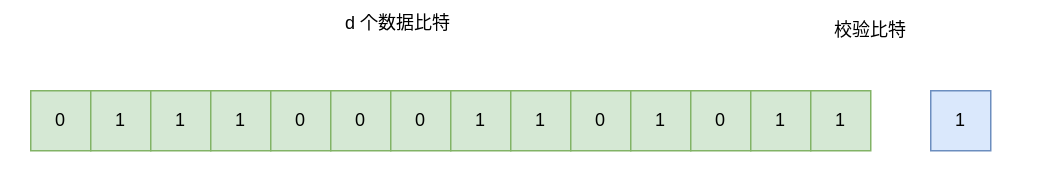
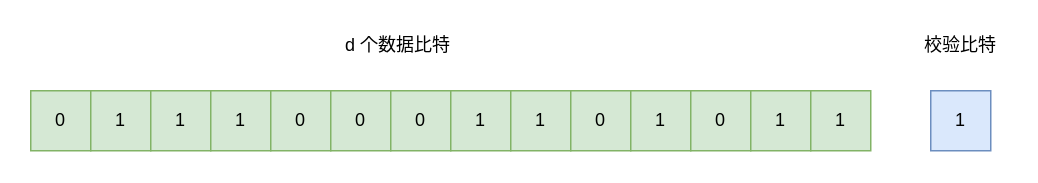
(398, 23) -> (398, 46)
(871, 31) -> (961, 46)
